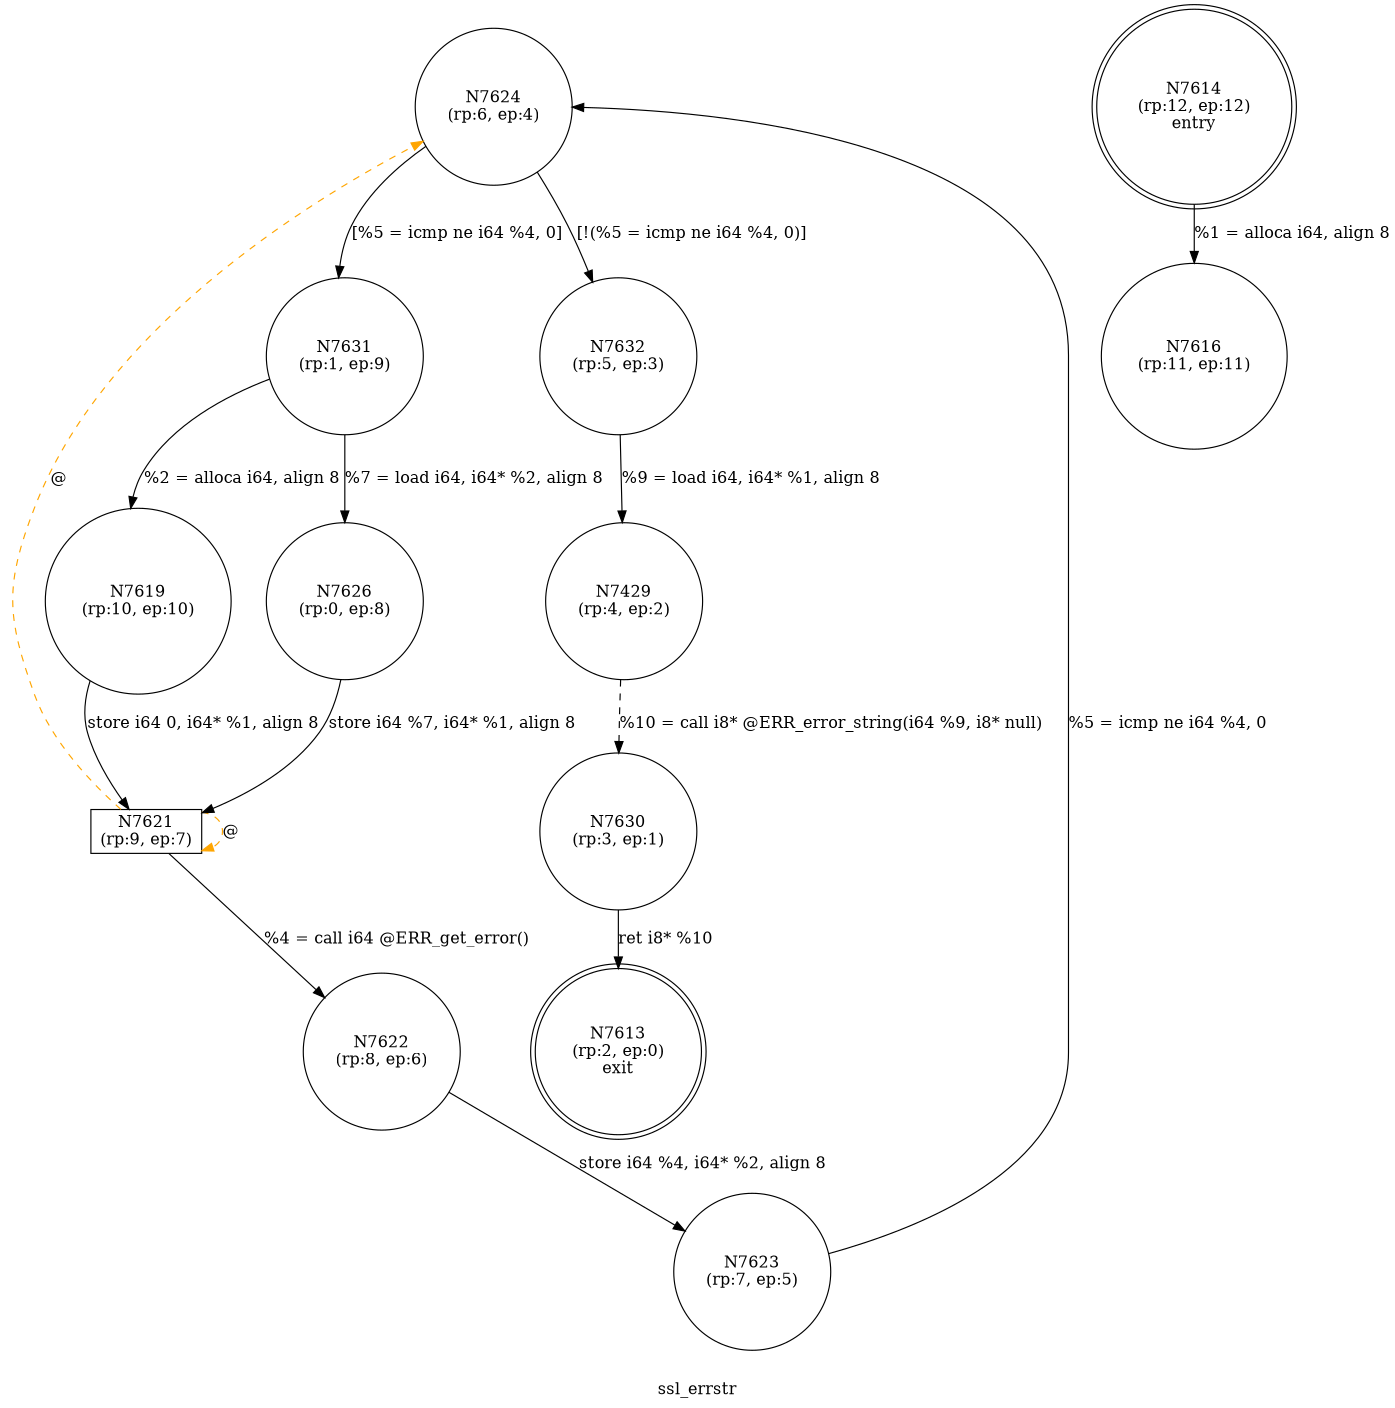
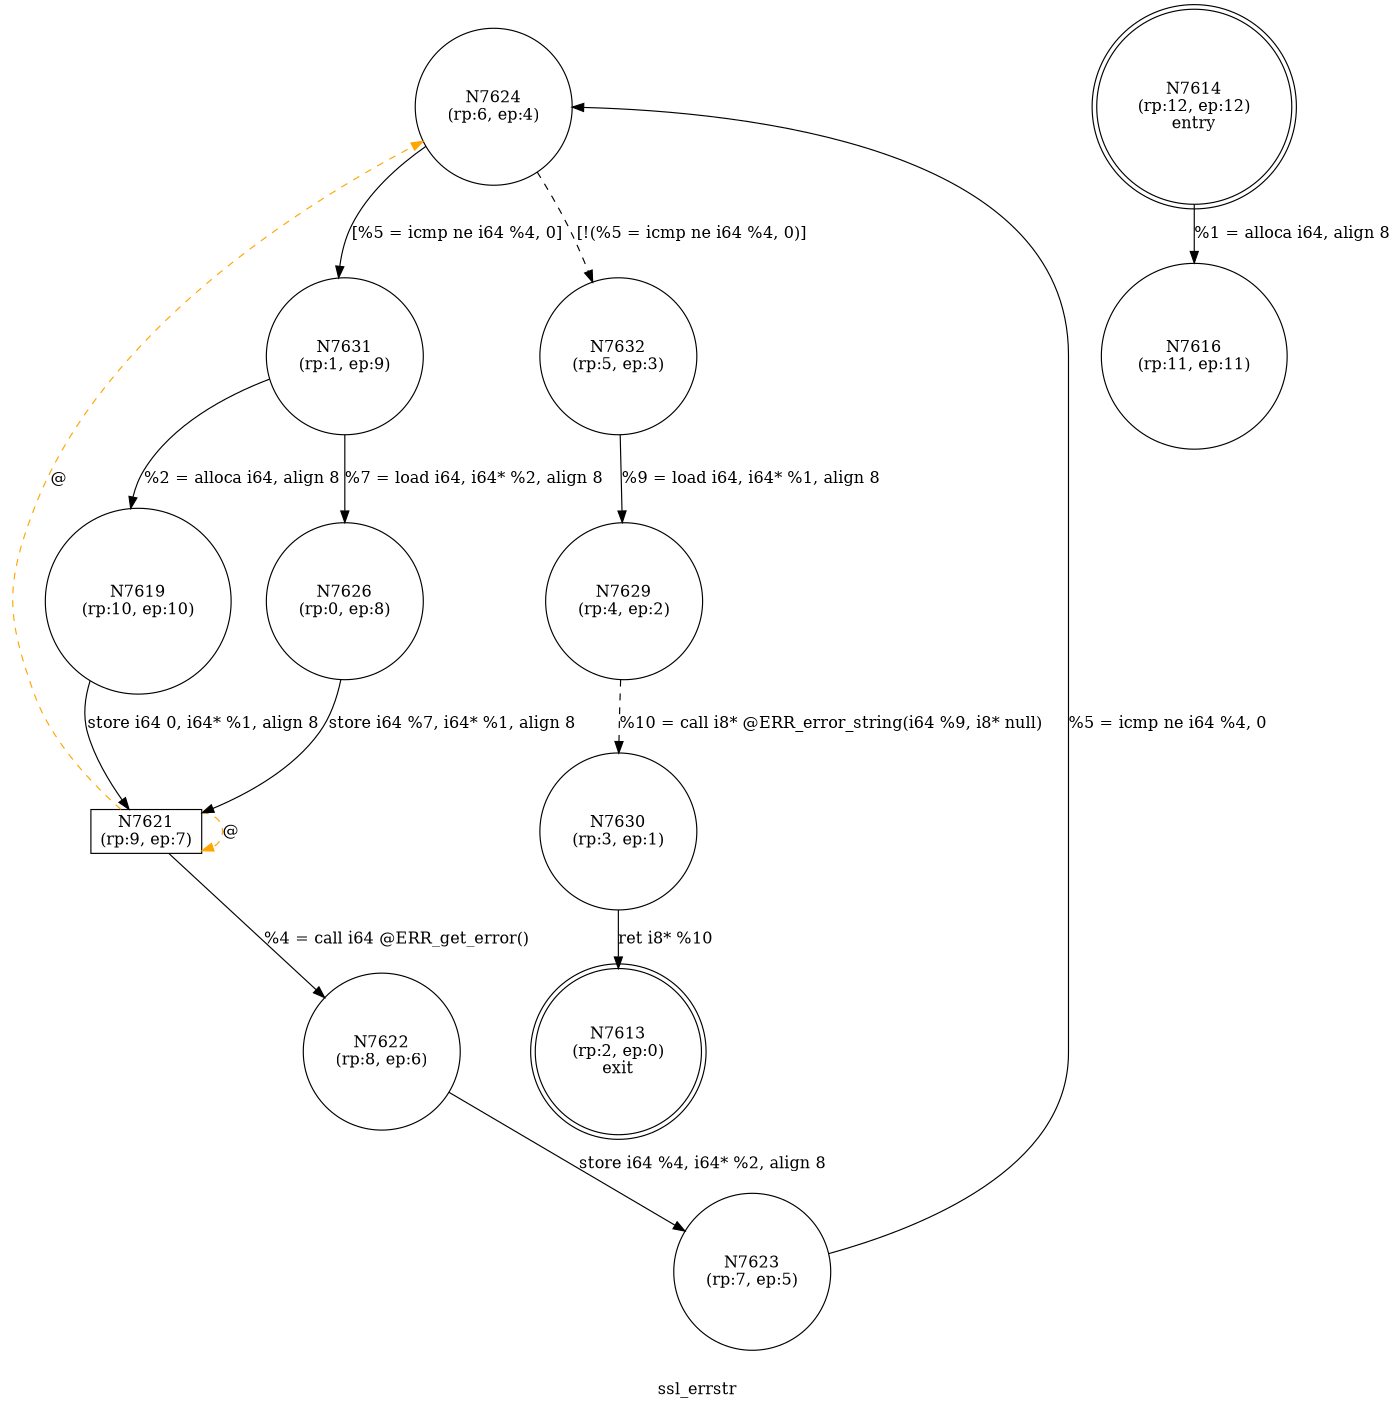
(565, 220) -> (565, 220)
(624, 601) -> (624, 601)
